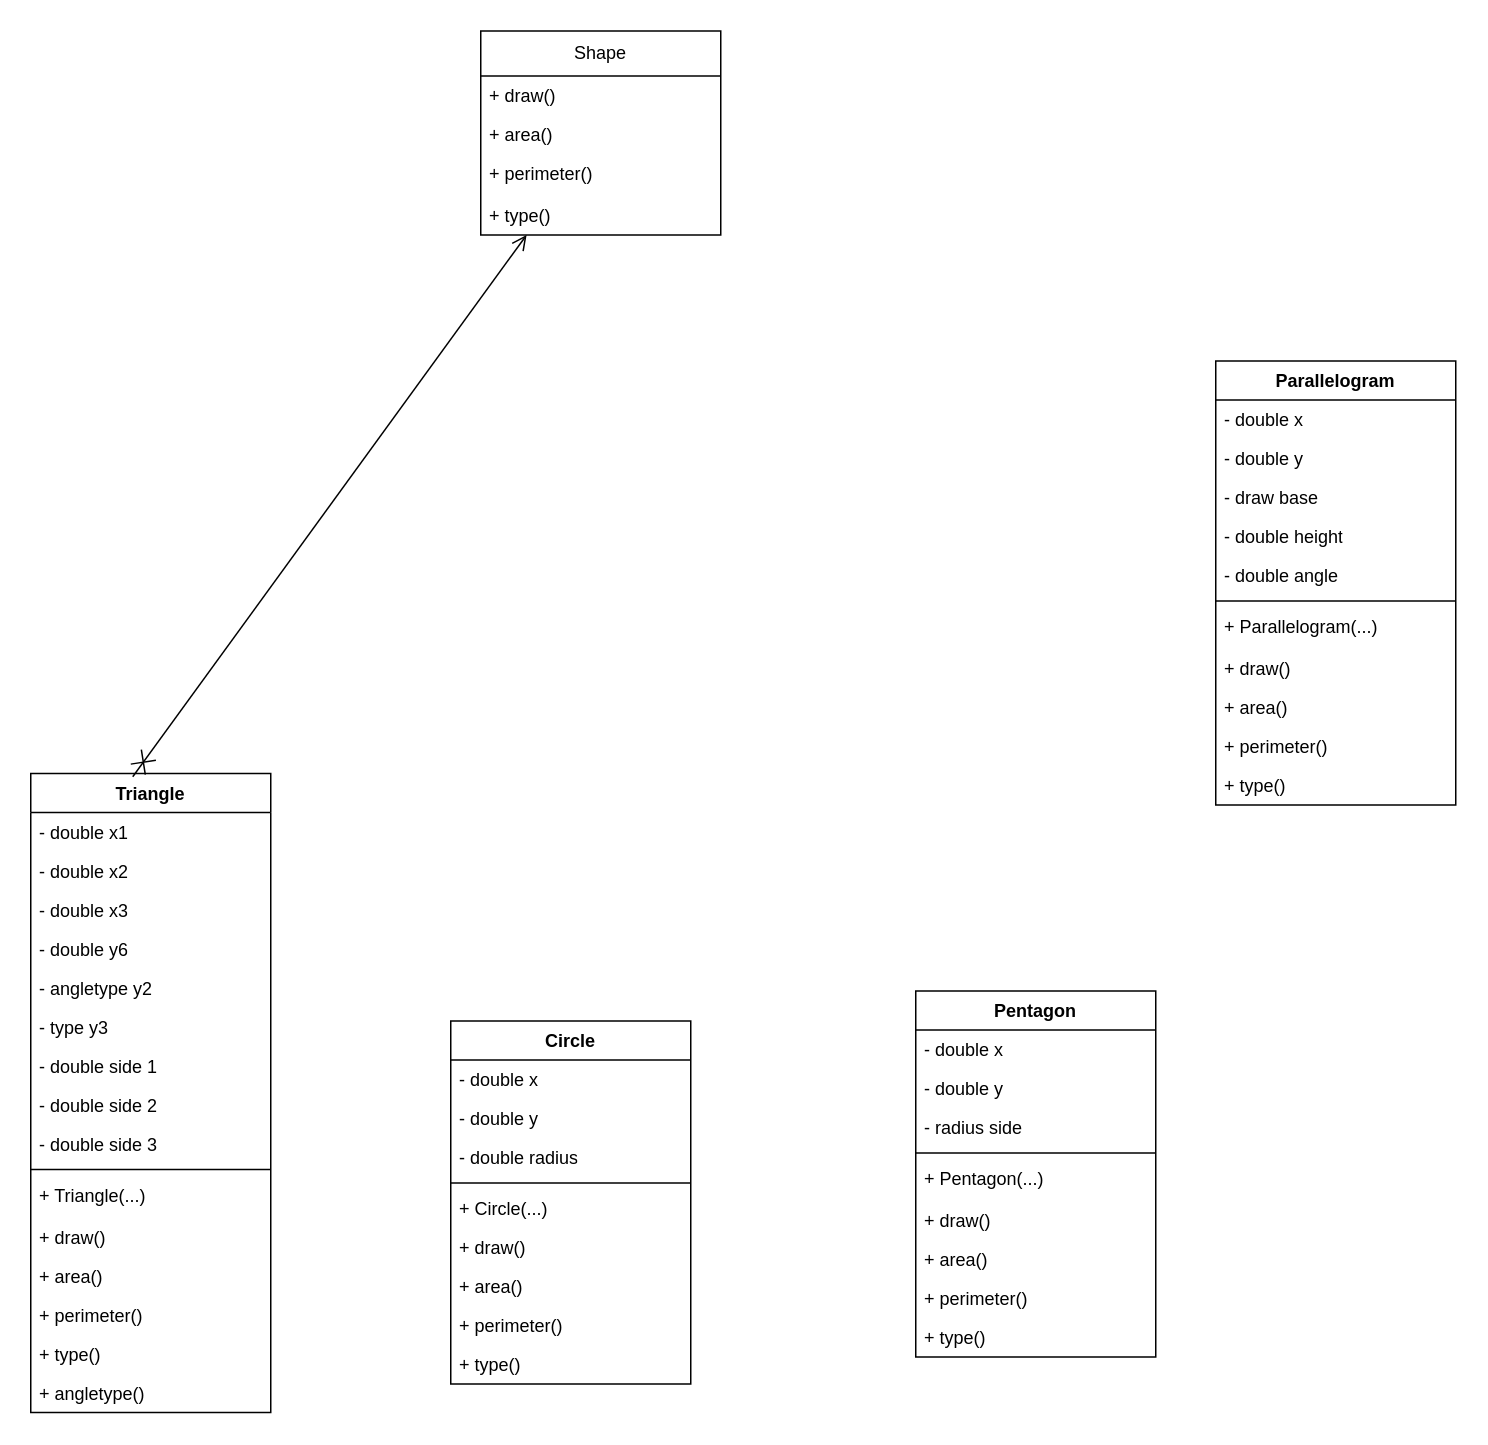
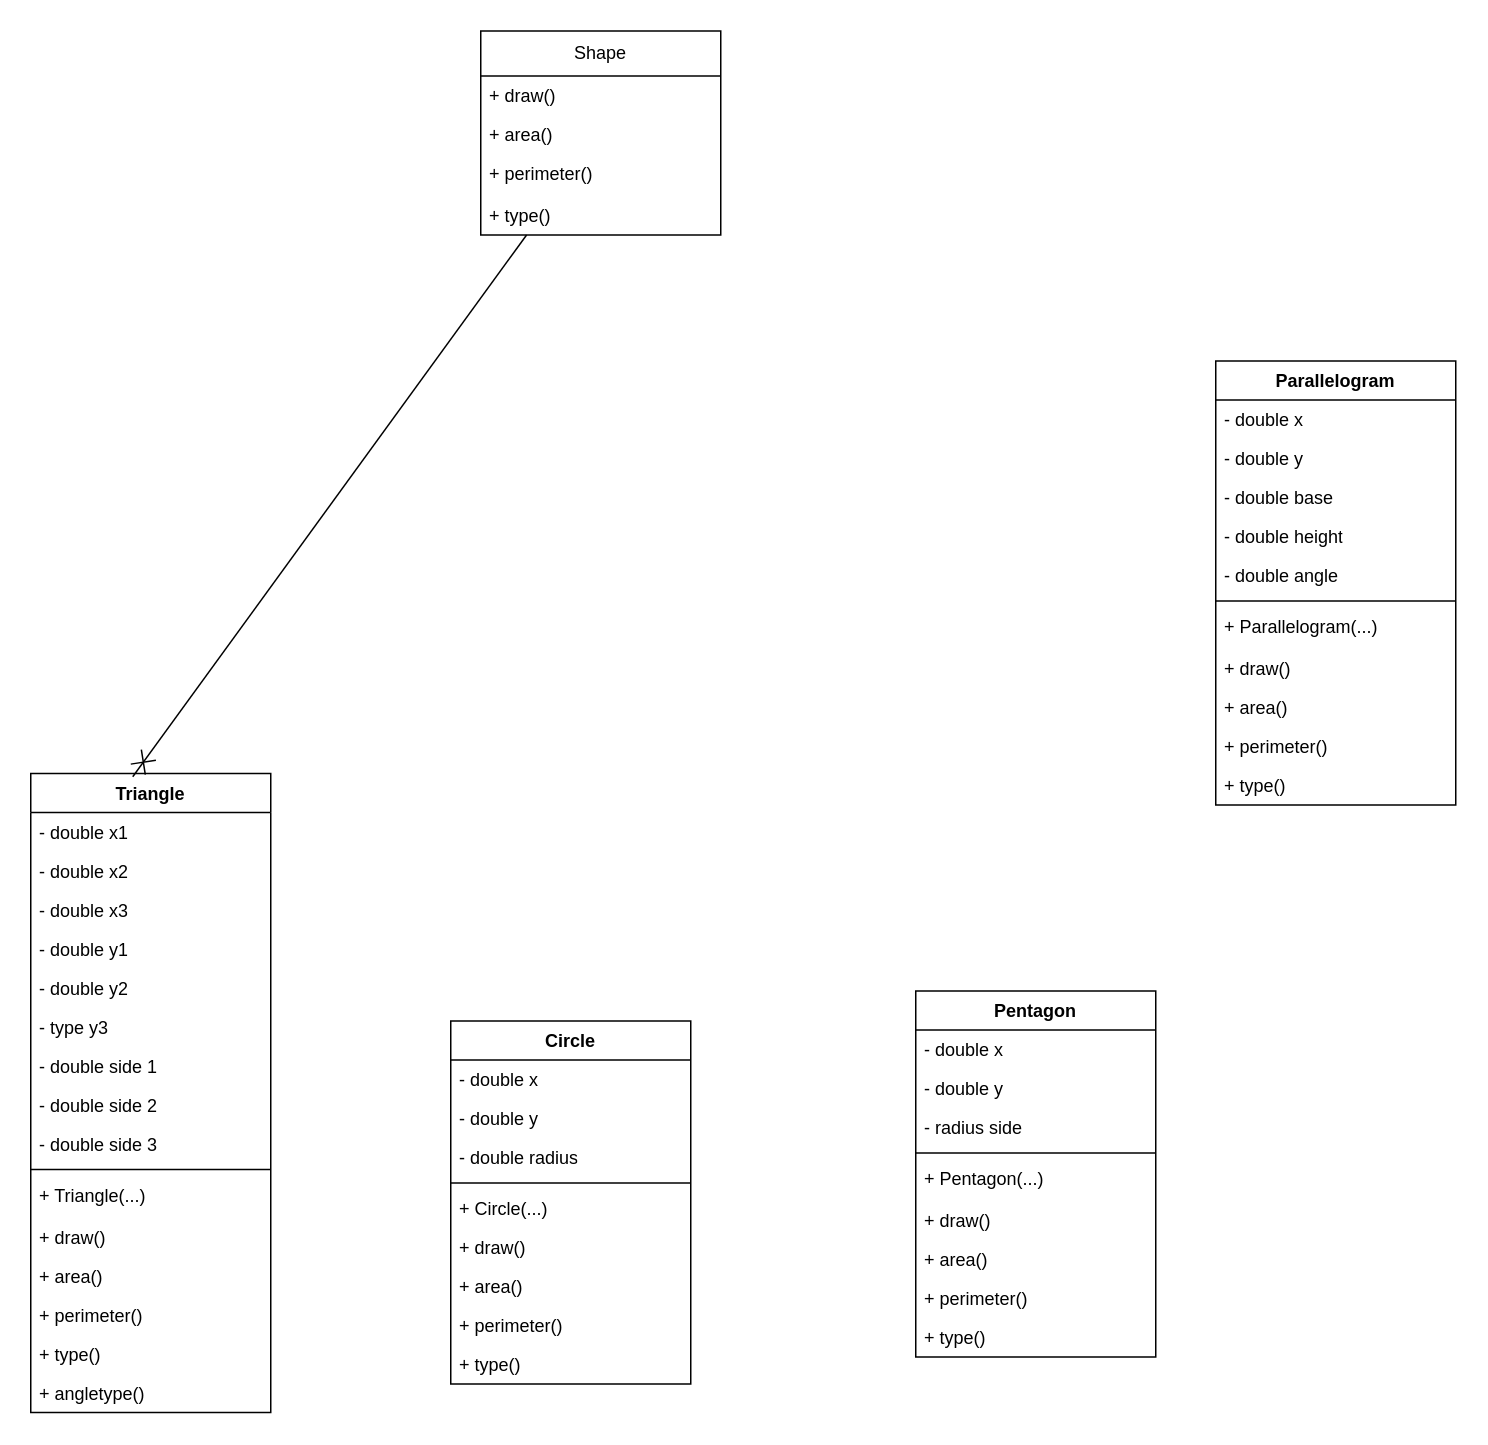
(522, 241) -> (523, 240)
(1276, 499) -> (1283, 499)
(88, 951) -> (88, 951)
(103, 990) -> (88, 990)
